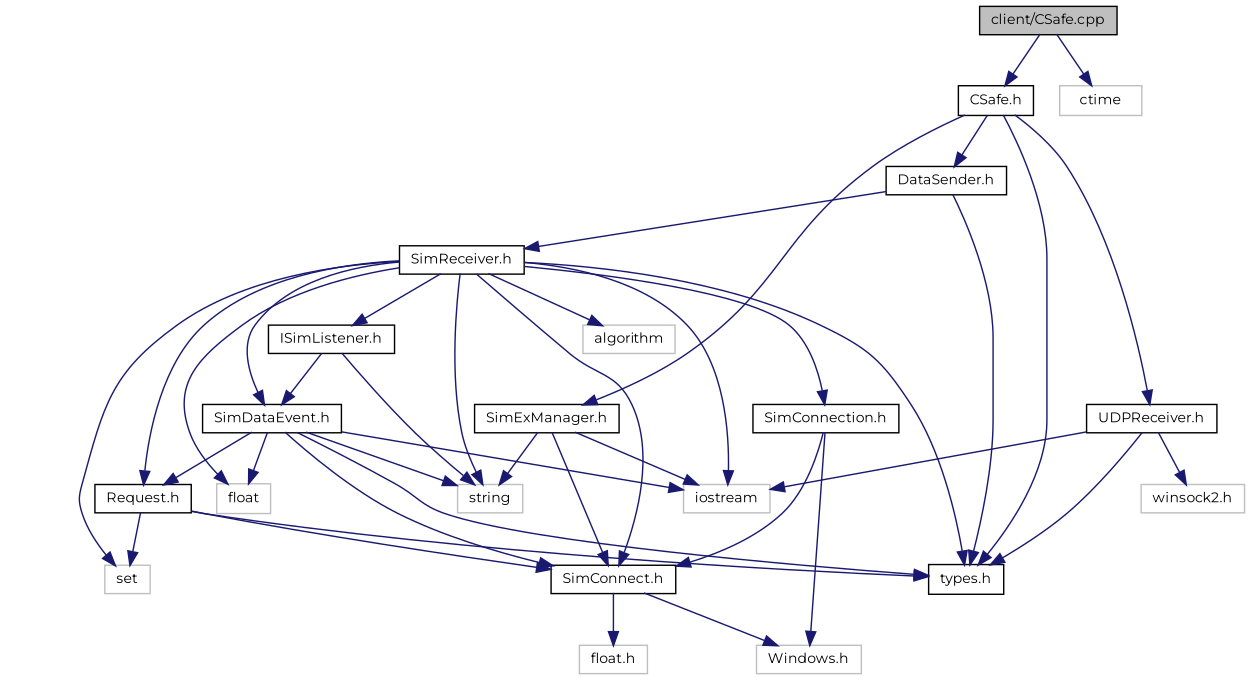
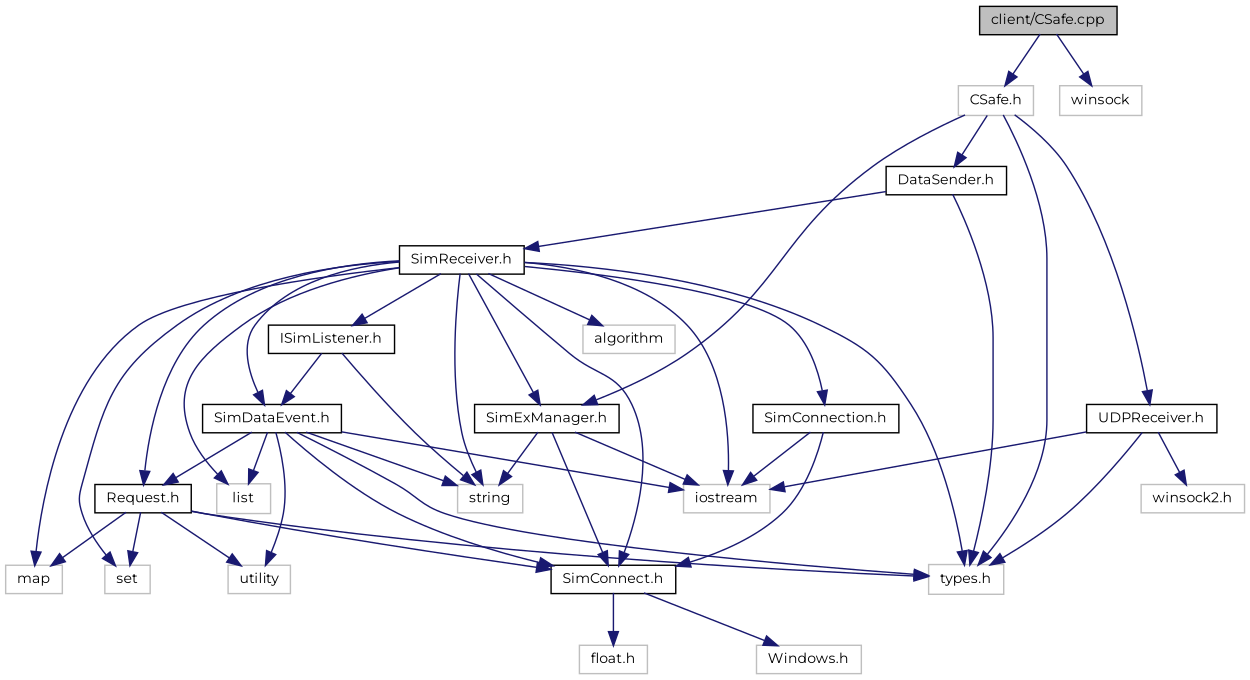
(996, 101) -> (996, 101)
(1101, 101) -> (1101, 101)
none -> (501, 333)
(244, 499) -> (244, 499)
(818, 532) -> (782, 454)
none -> (34, 579)
none -> (259, 579)
(966, 579) -> (966, 579)
